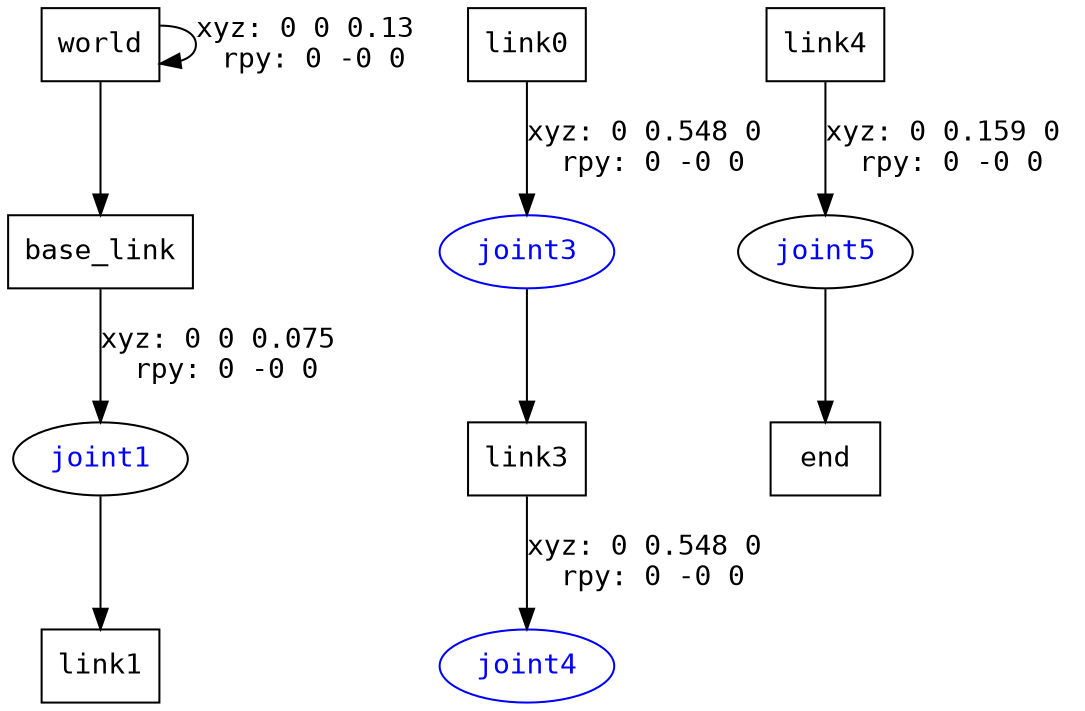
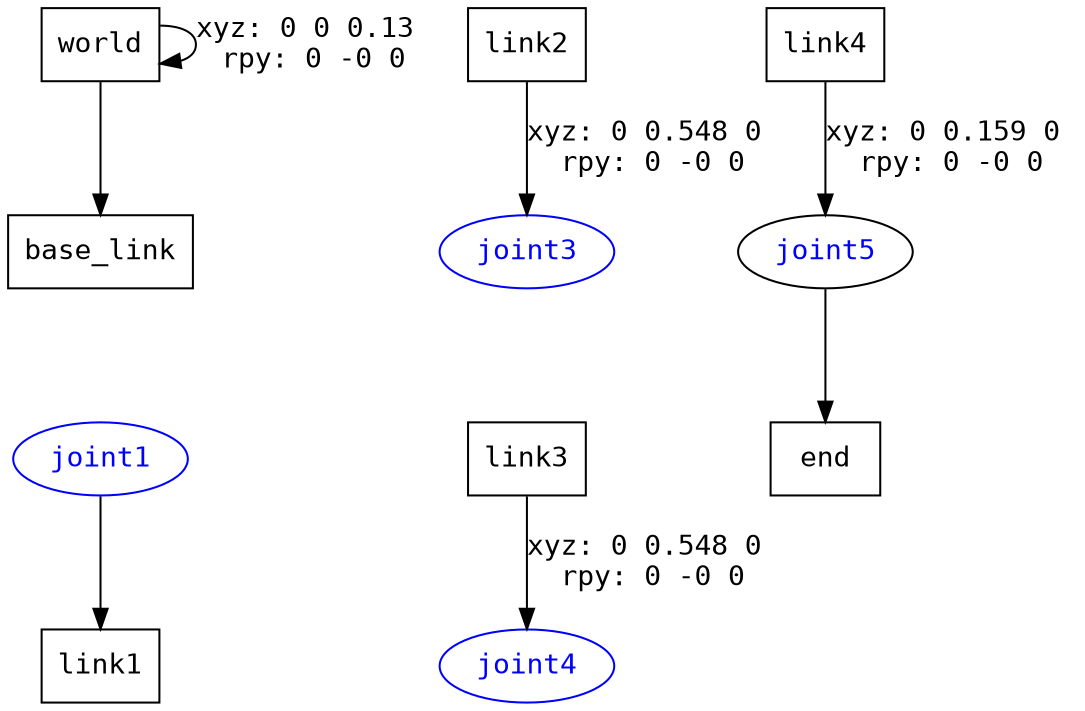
(527, 45) -> (527, 45)
(101, 345) -> none
(527, 345) -> none
(101, 459) -> (101, 459)
